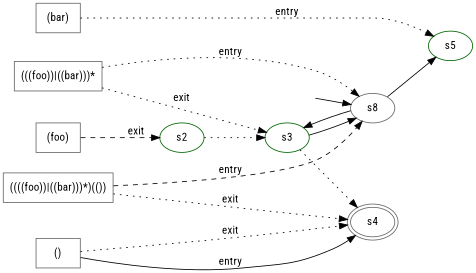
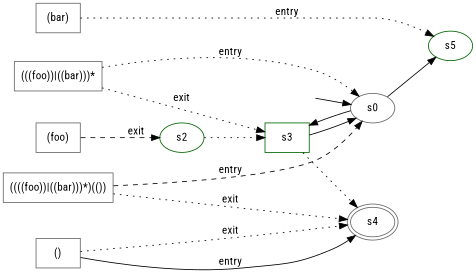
(373, 108) -> (373, 108)
(287, 138) -> (287, 138)
